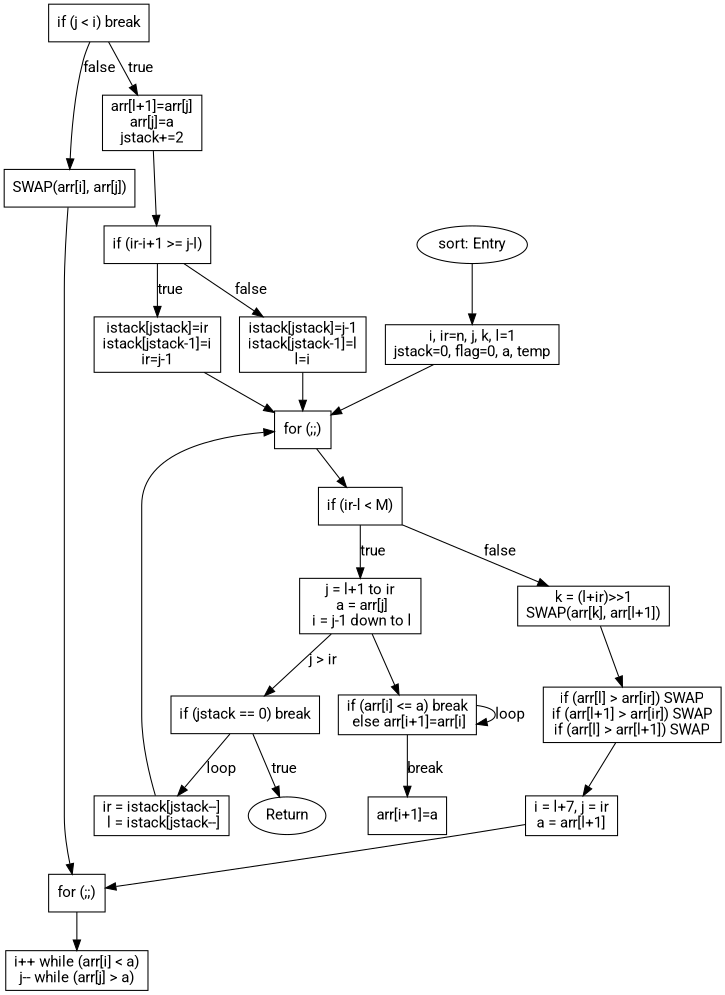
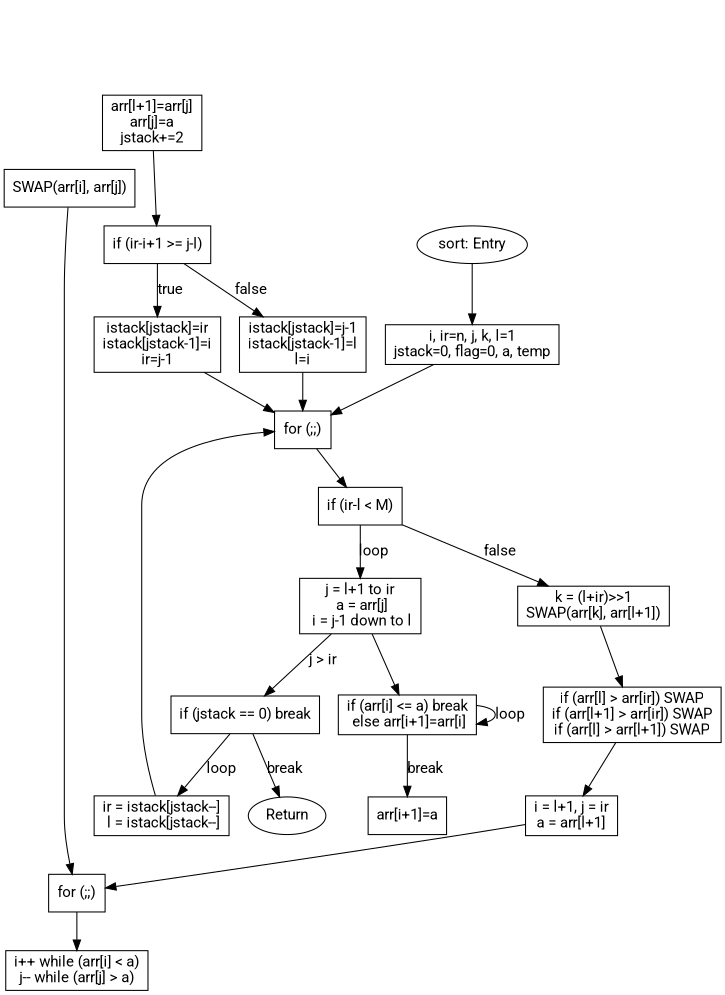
(99, 23) -> none
(373, 552) -> (373, 552)
(284, 769) -> (284, 769)
(572, 816) -> (572, 816)
